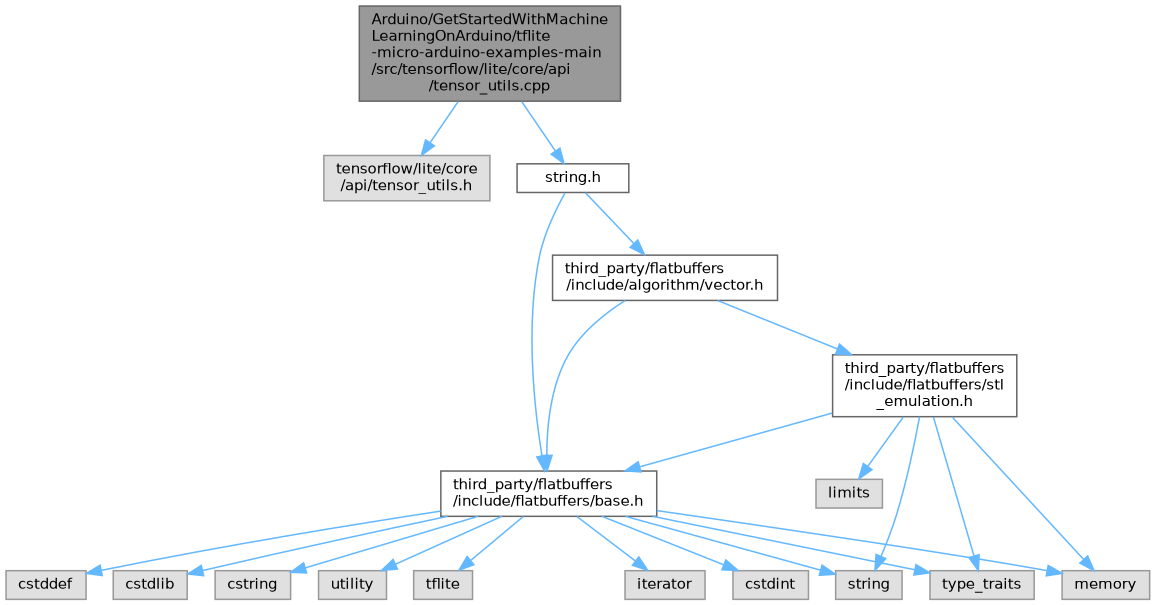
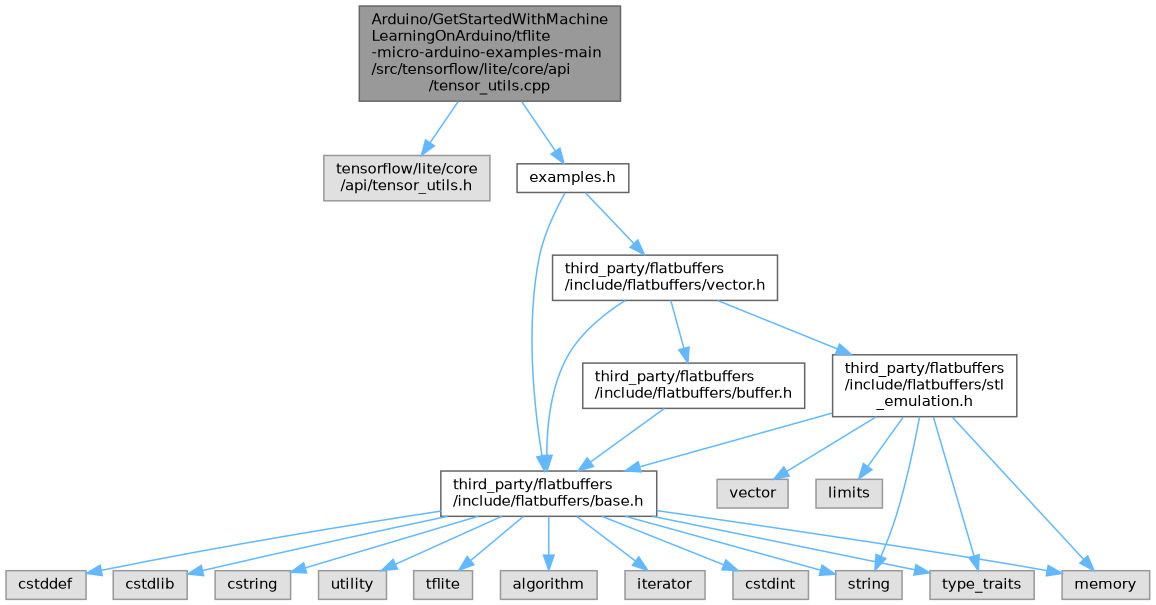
(573, 178) -> (573, 178)
(665, 278) -> (665, 278)
none -> (694, 386)
none -> (753, 494)
none -> (549, 585)
